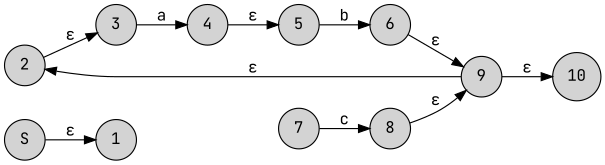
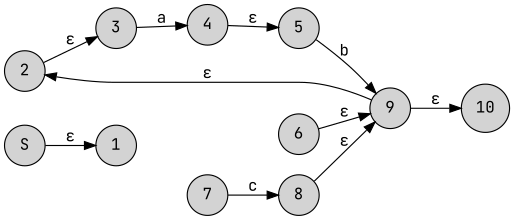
(339, 25) -> (343, 61)
